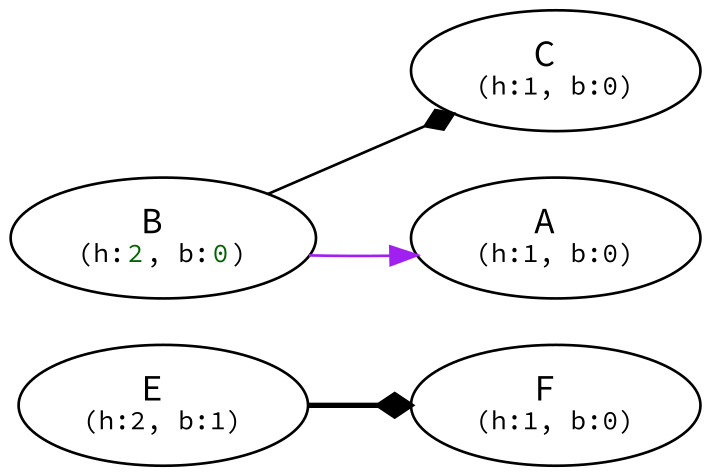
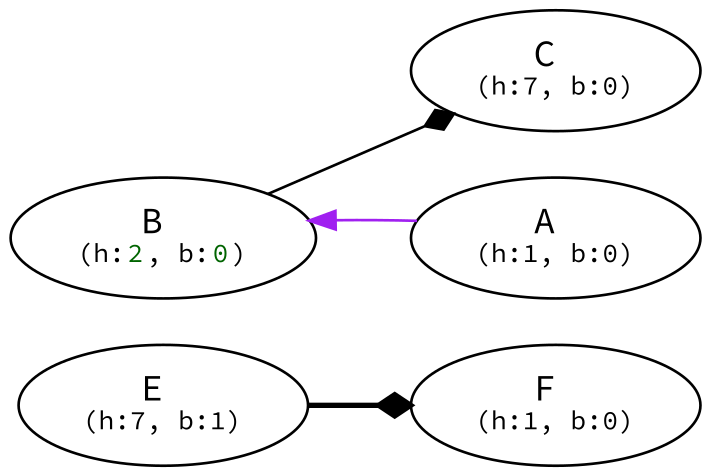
(556, 87) -> (556, 87)
(350, 256) -> (376, 220)
(163, 421) -> (163, 421)
